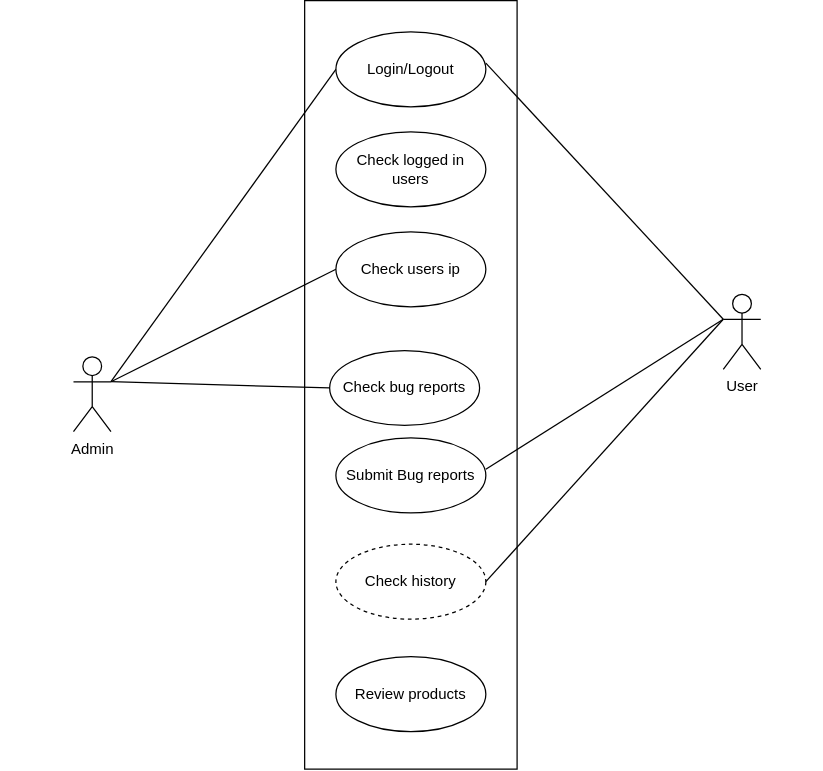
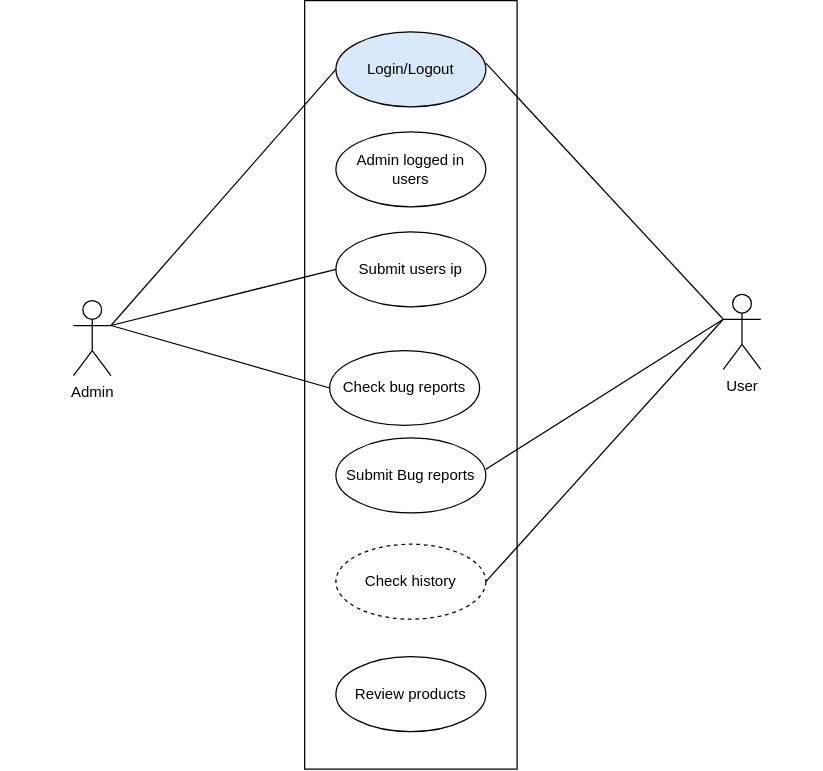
(411, 69) -> (411, 69)
(411, 169) -> (411, 169)
(411, 269) -> (411, 269)
(92, 394) -> (92, 338)
